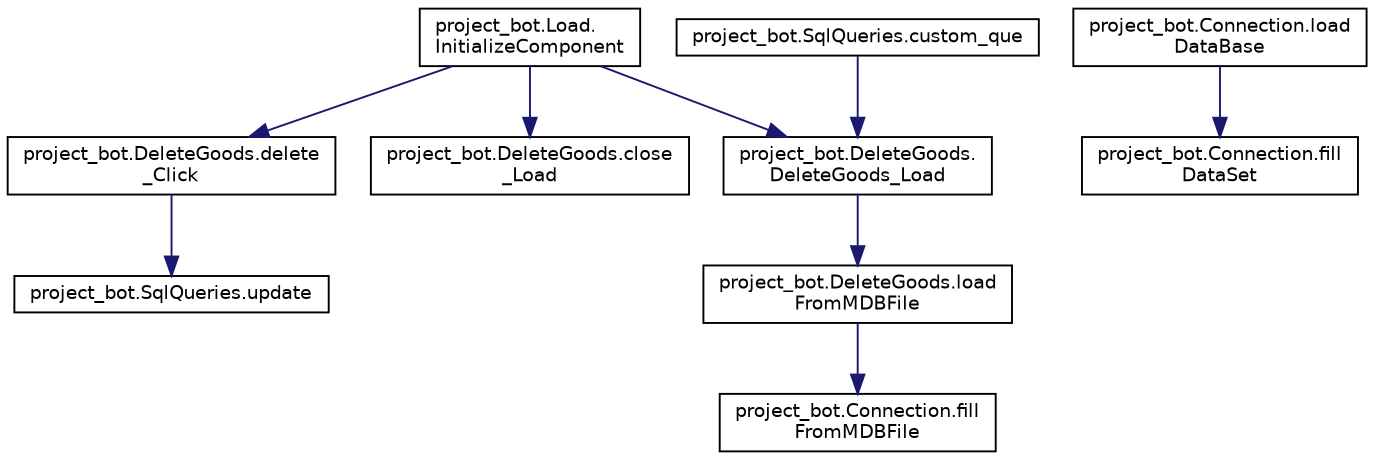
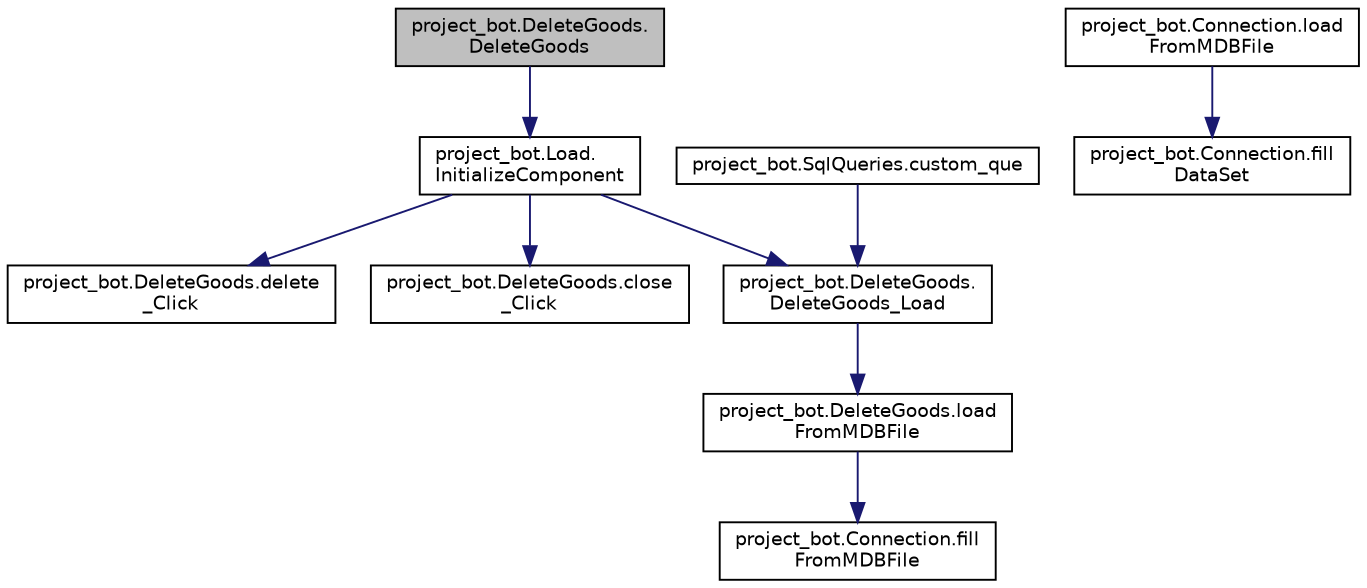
none -> (530, 37)
(1220, 37) -> (1212, 37)
(530, 166) -> (530, 294)
(172, 294) -> none
